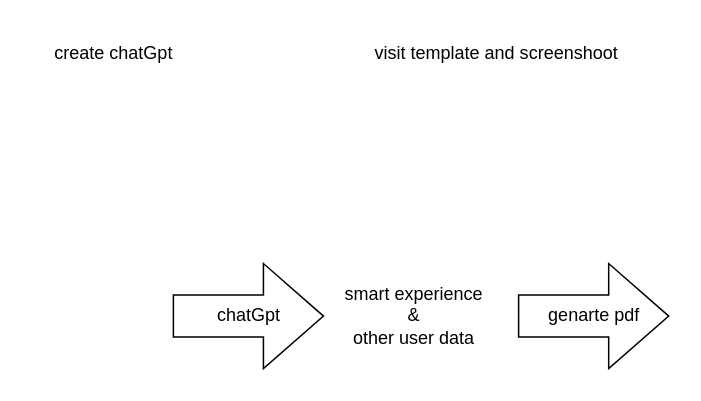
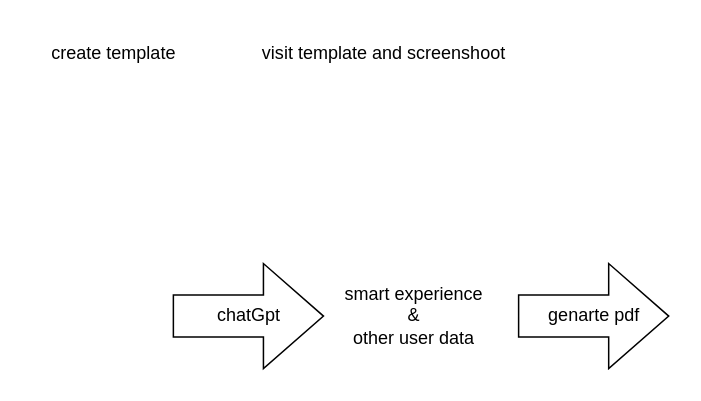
(114, 53) -> (114, 53)
(496, 53) -> (383, 53)
